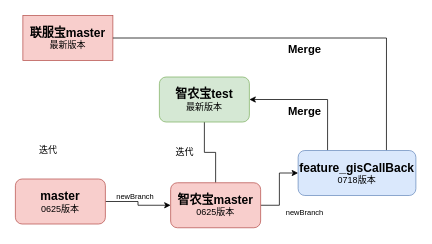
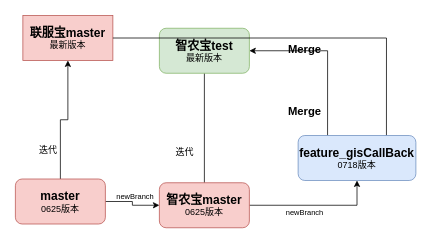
(204, 99) -> (204, 51)
none -> (60, 145)
(357, 173) -> (357, 158)
(216, 205) -> (204, 205)
